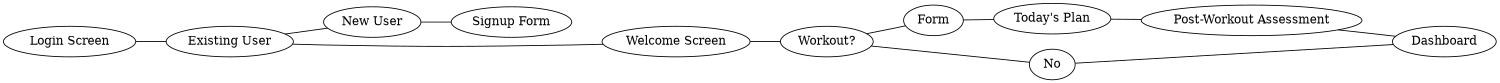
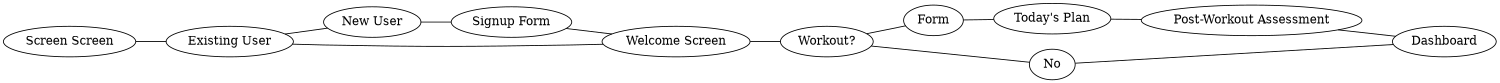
none -> (589, 31)
(70, 42) -> (70, 42)
